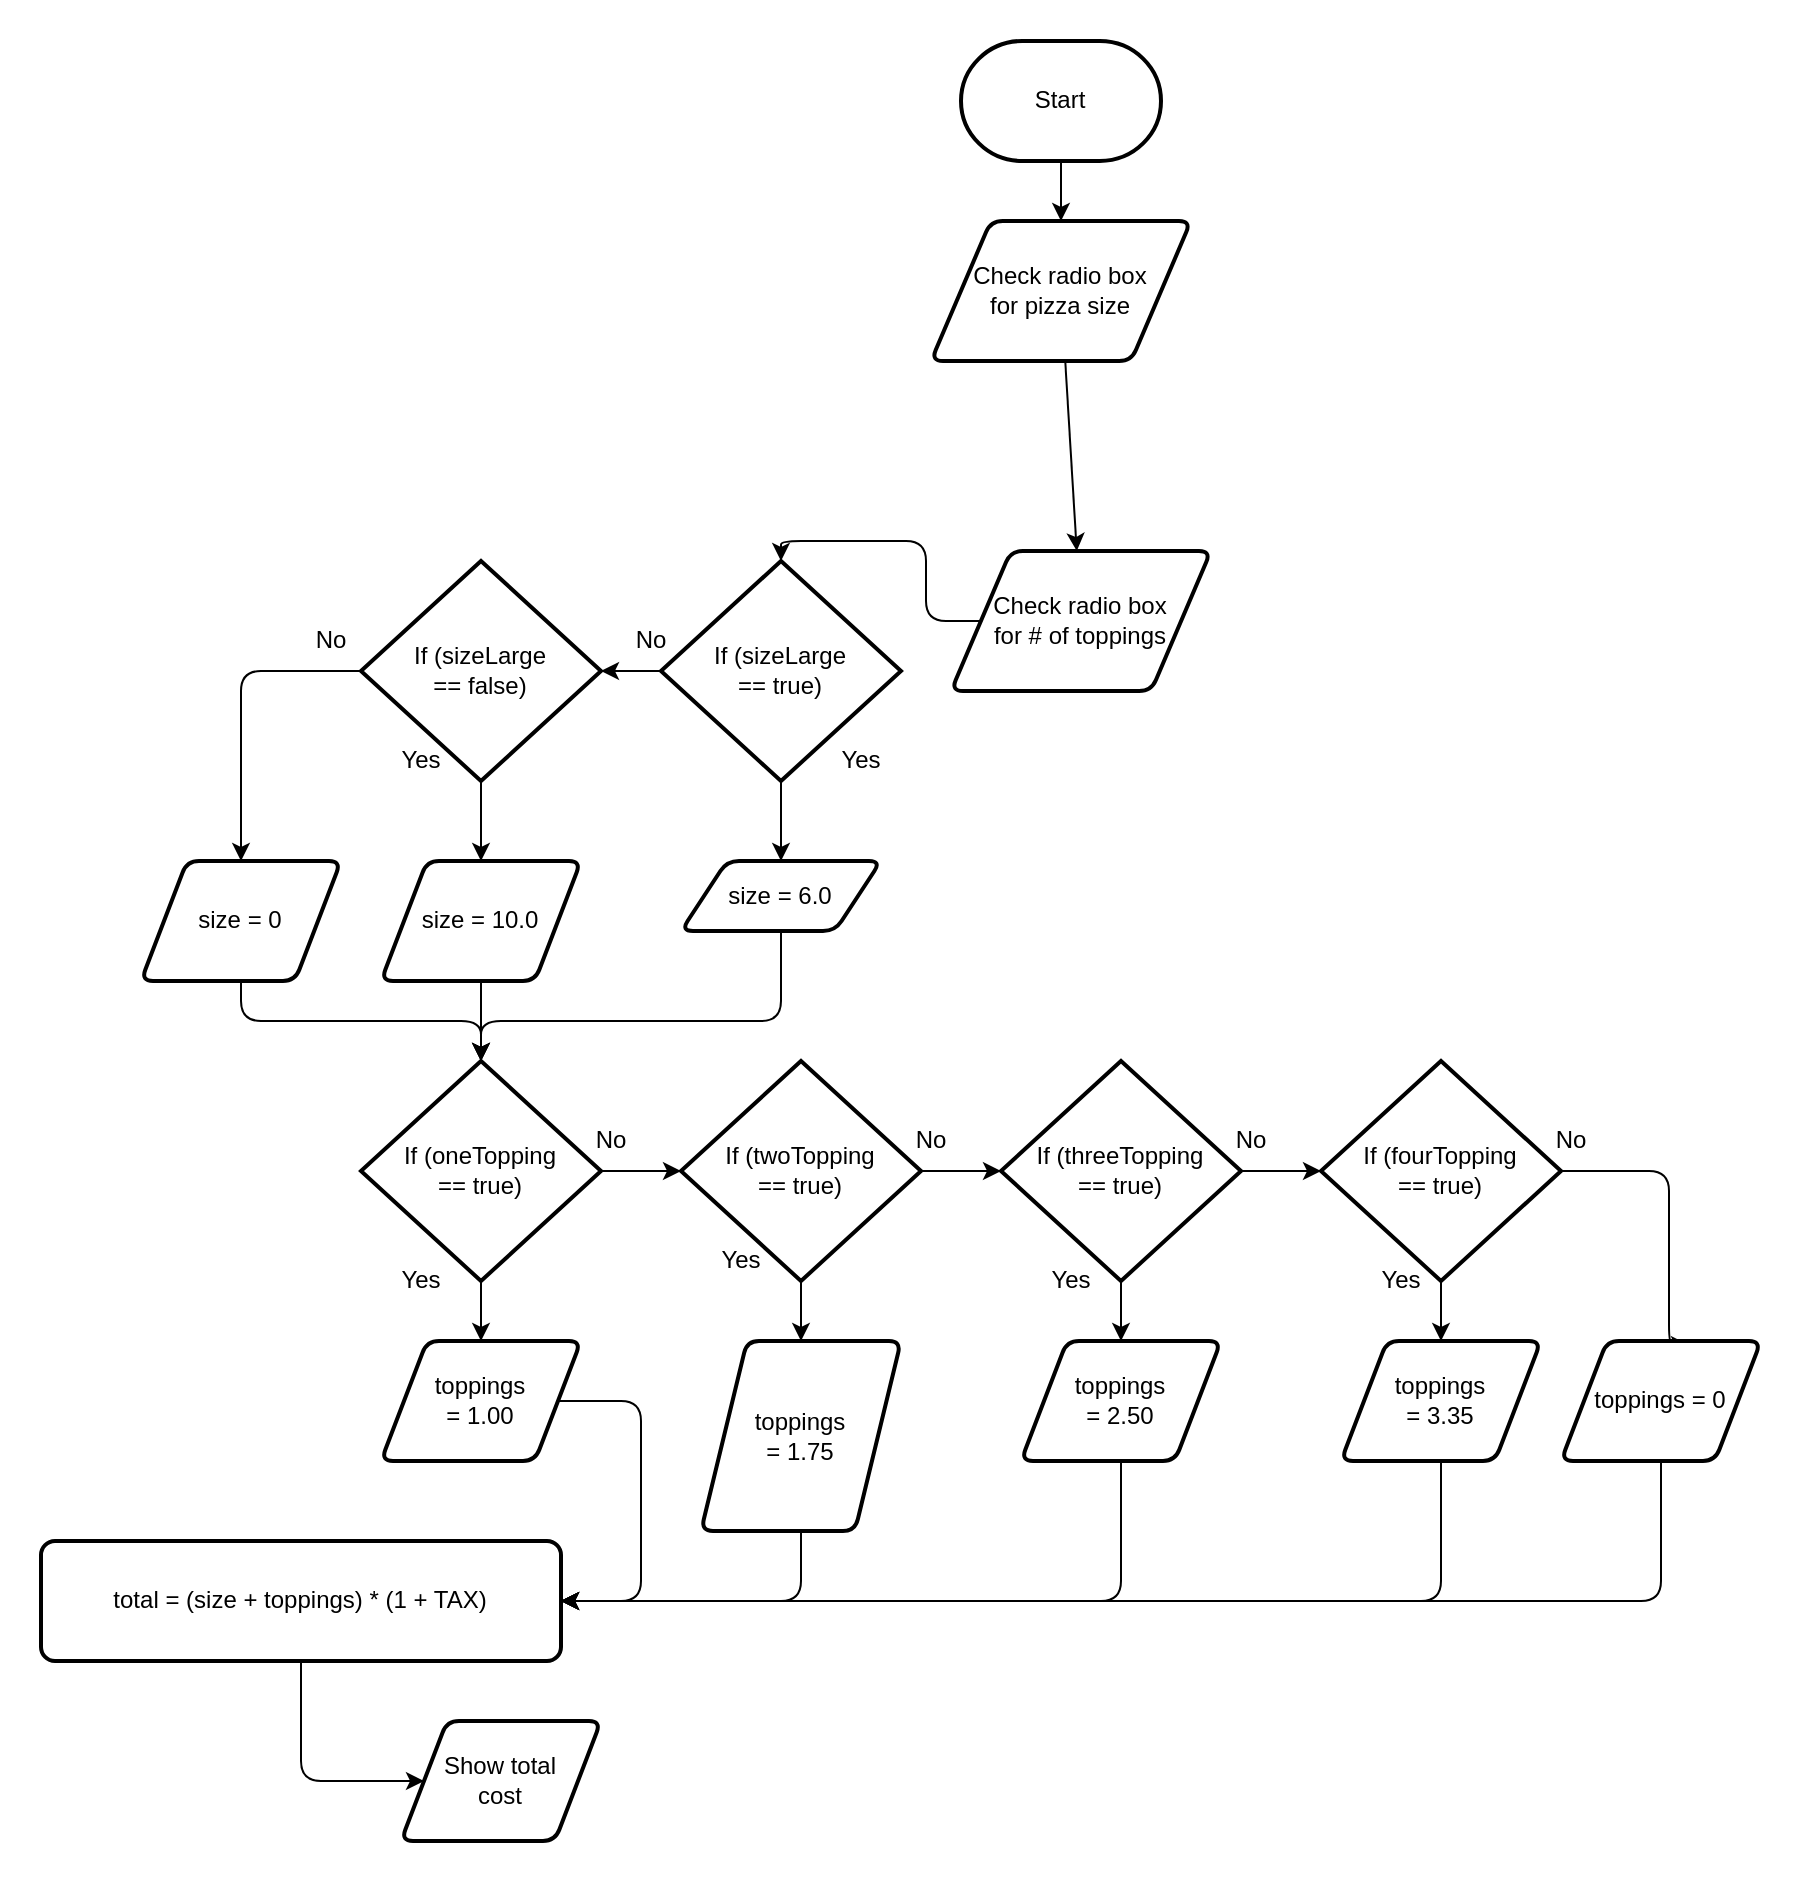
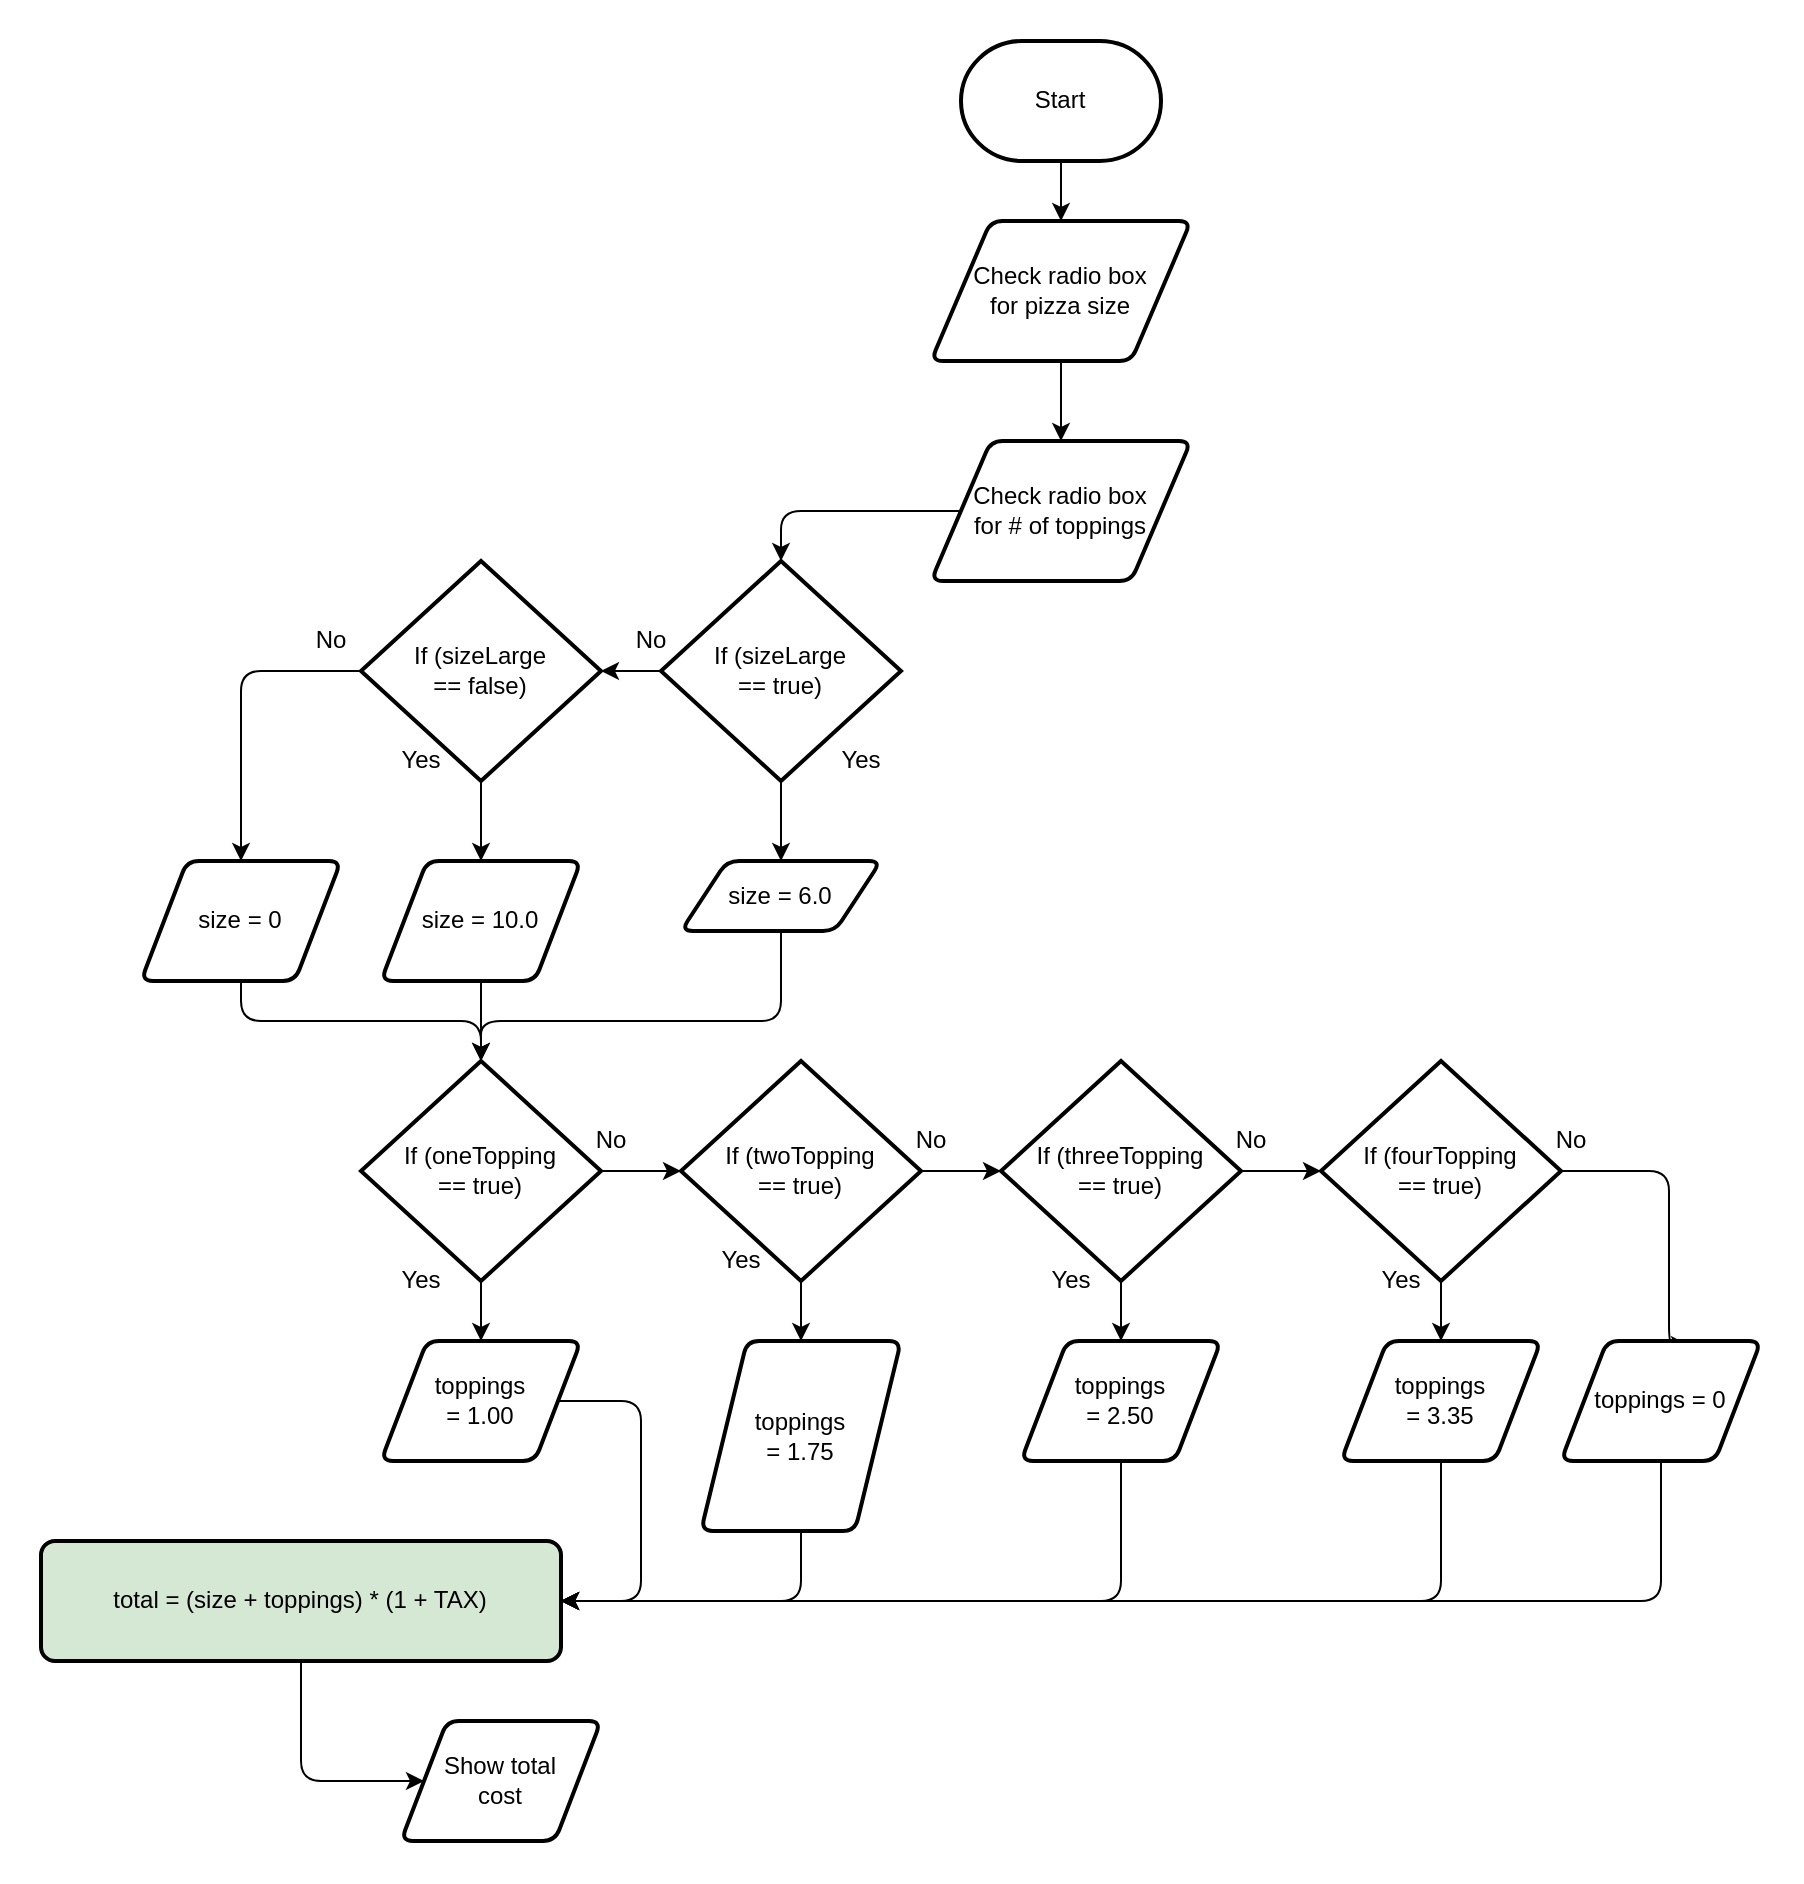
(1081, 621) -> (1061, 511)
(474, 1023) -> (474, 1024)
(301, 1601) -> (301, 1601)
